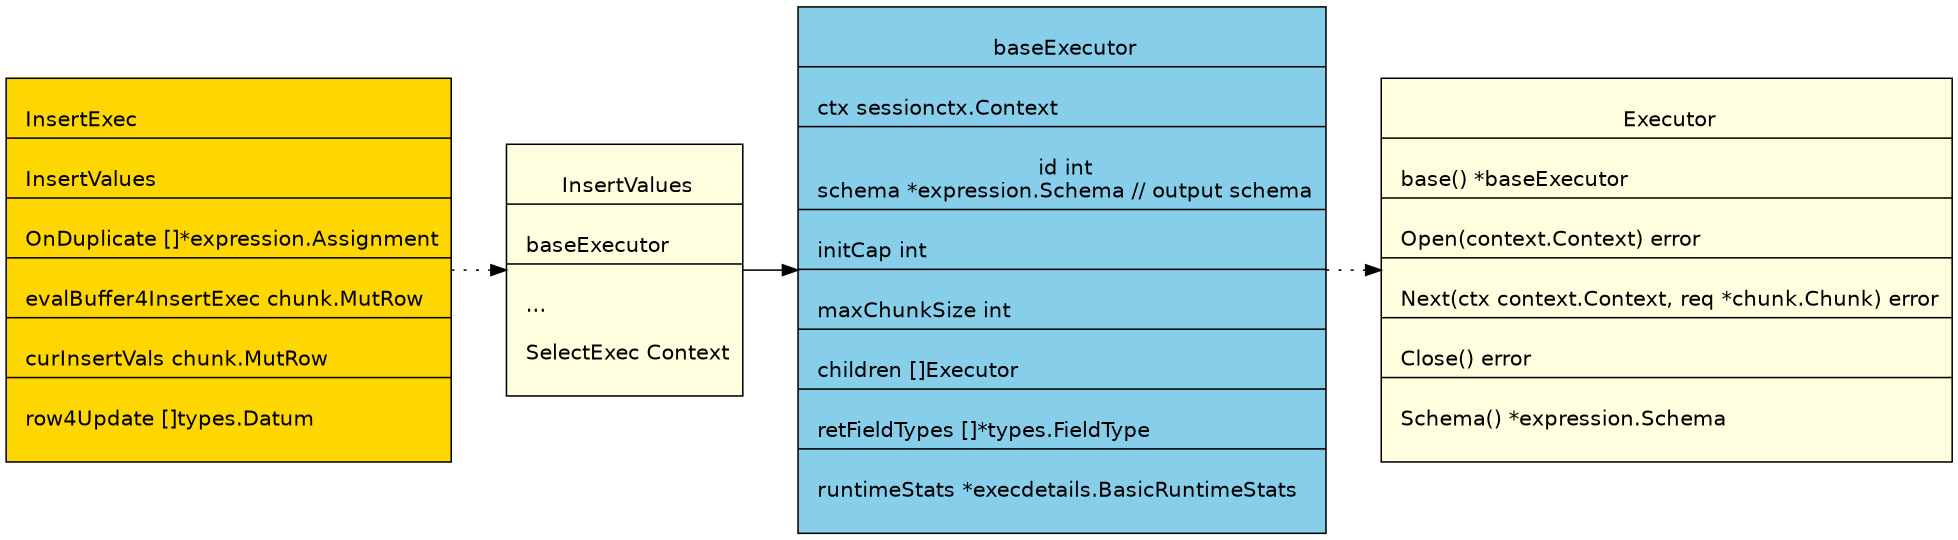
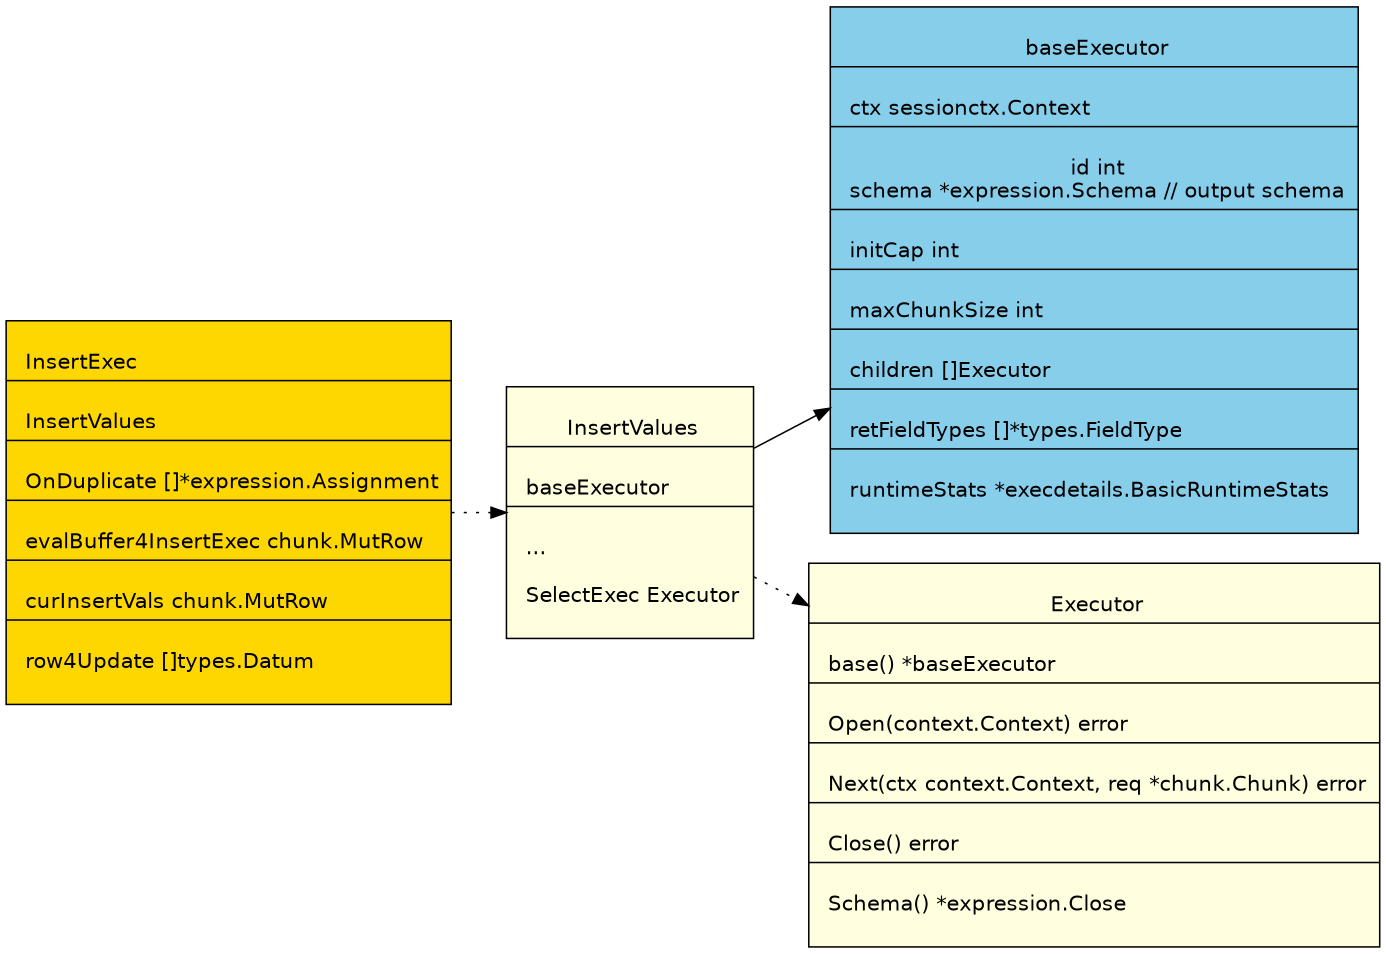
(1346, 270) -> (774, 588)
(625, 353) -> (630, 595)
(1560, 419) -> (974, 904)
